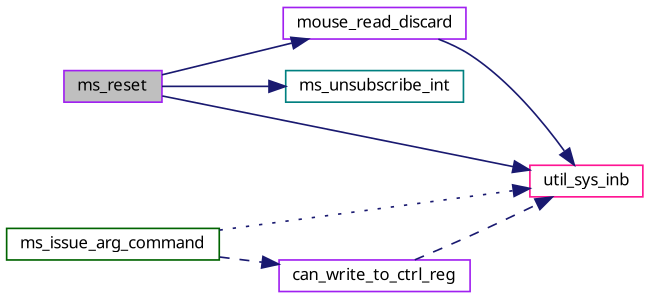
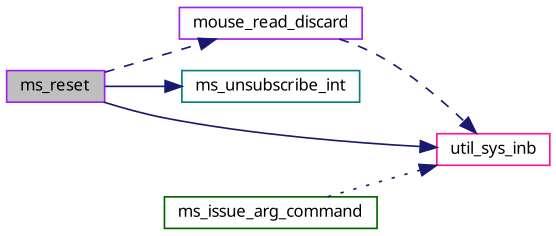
(227, 59) -> (152, 58)
(509, 86) -> (406, 73)
(375, 276) -> none
